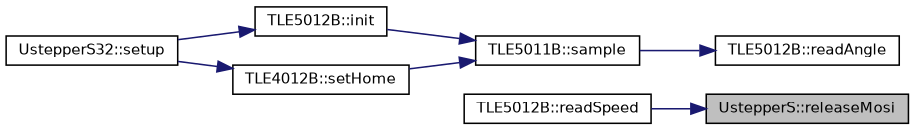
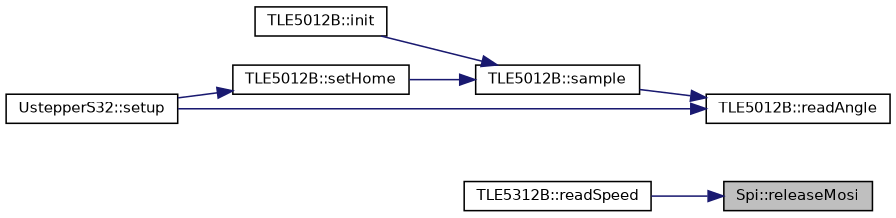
(209, 36) -> (434, 109)
(558, 51) -> (558, 80)
(321, 80) -> (321, 80)
(558, 109) -> (558, 196)
(807, 109) -> (798, 196)
